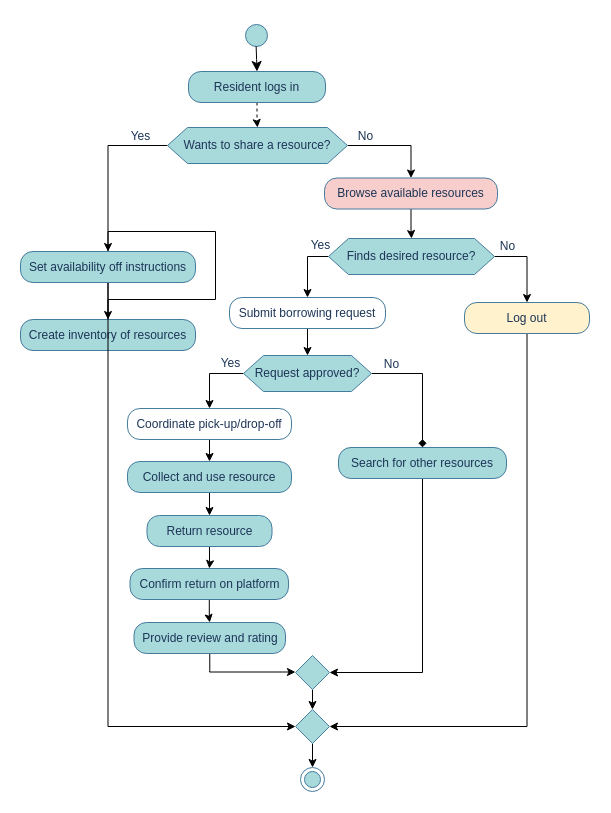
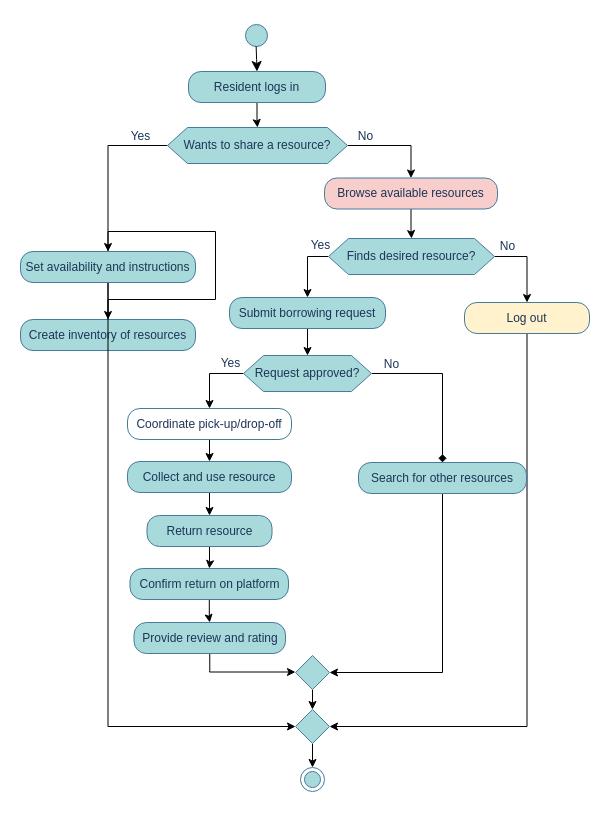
(257, 114) -> (257, 114)
(108, 268) -> (108, 268)
(308, 313) -> (308, 313)
(423, 463) -> (443, 478)
